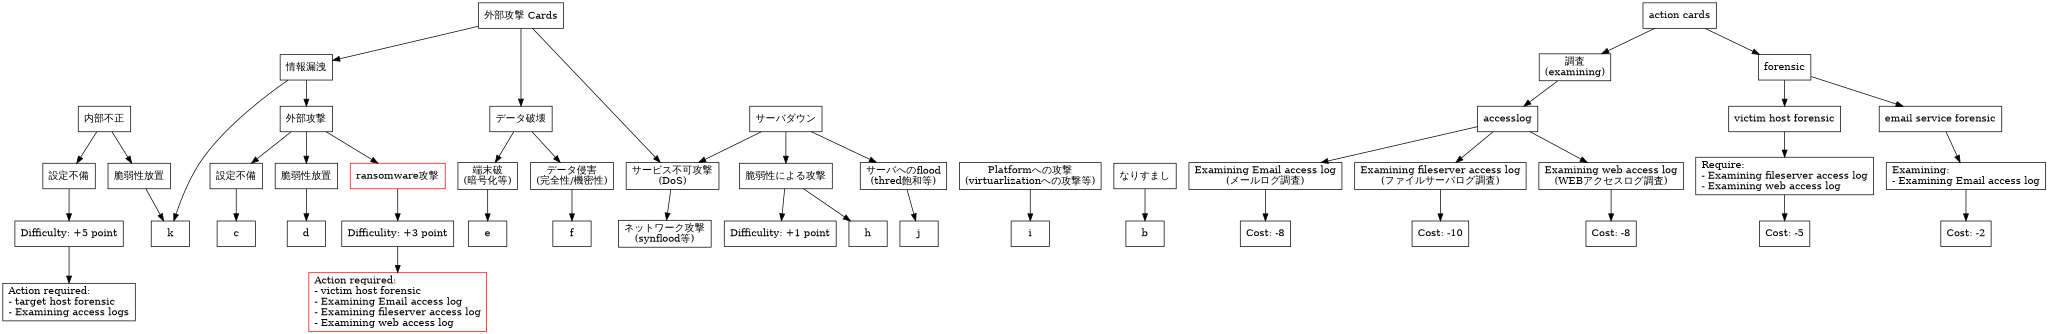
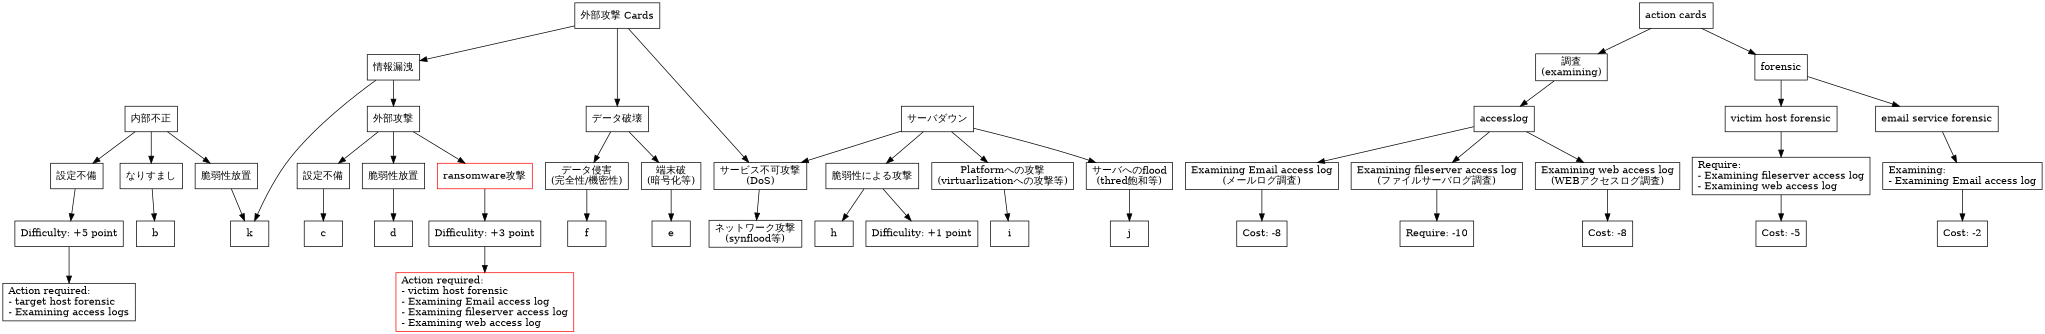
none -> (151, 144)
none -> (967, 145)
(1440, 234) -> (1437, 234)
